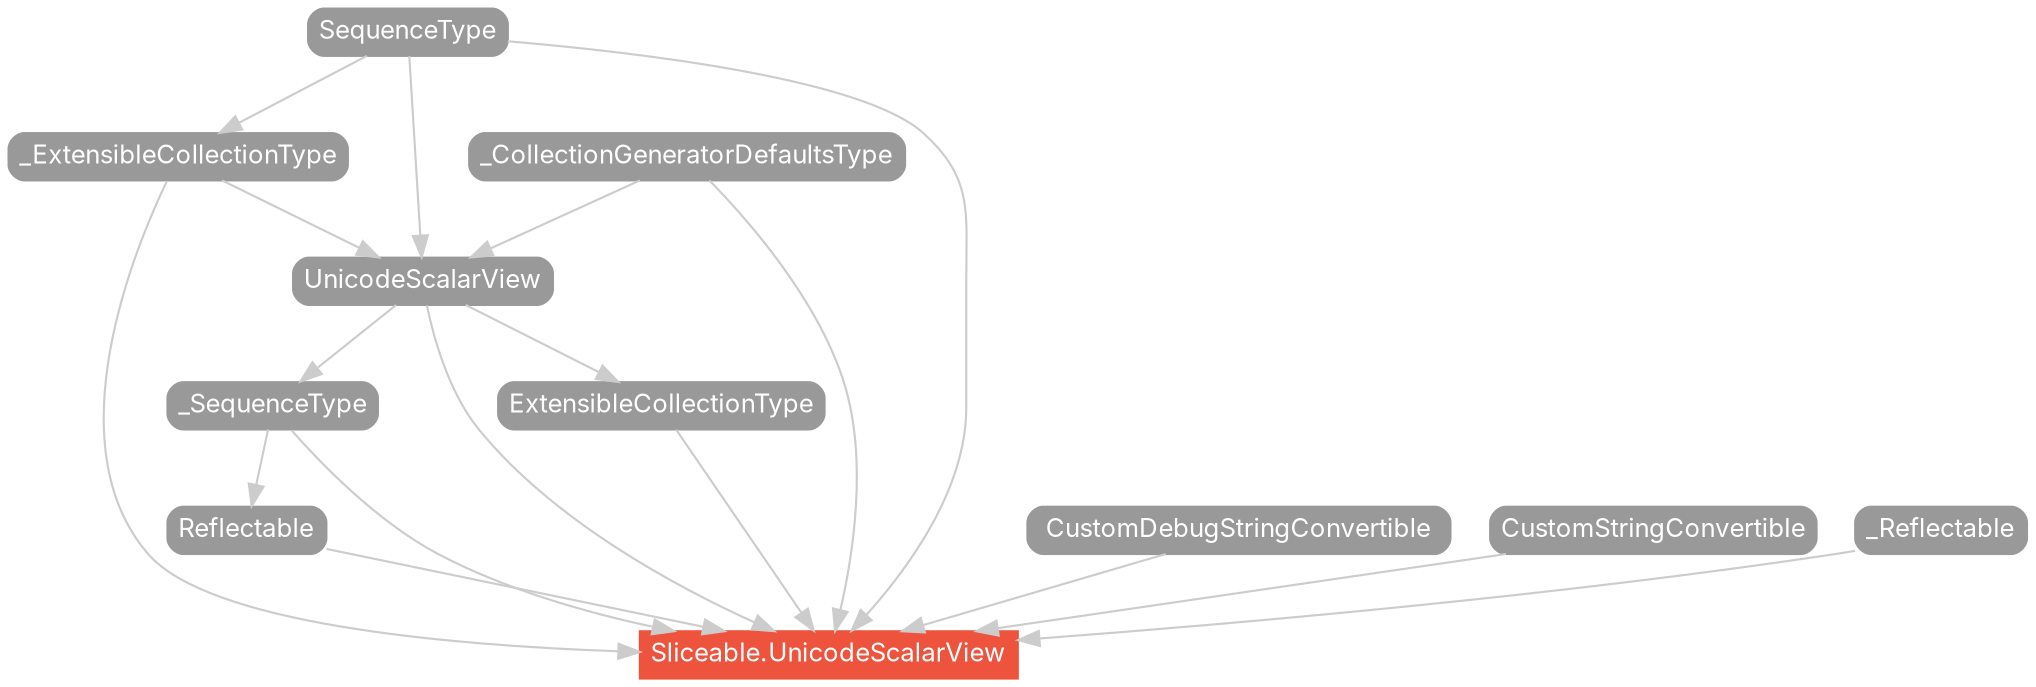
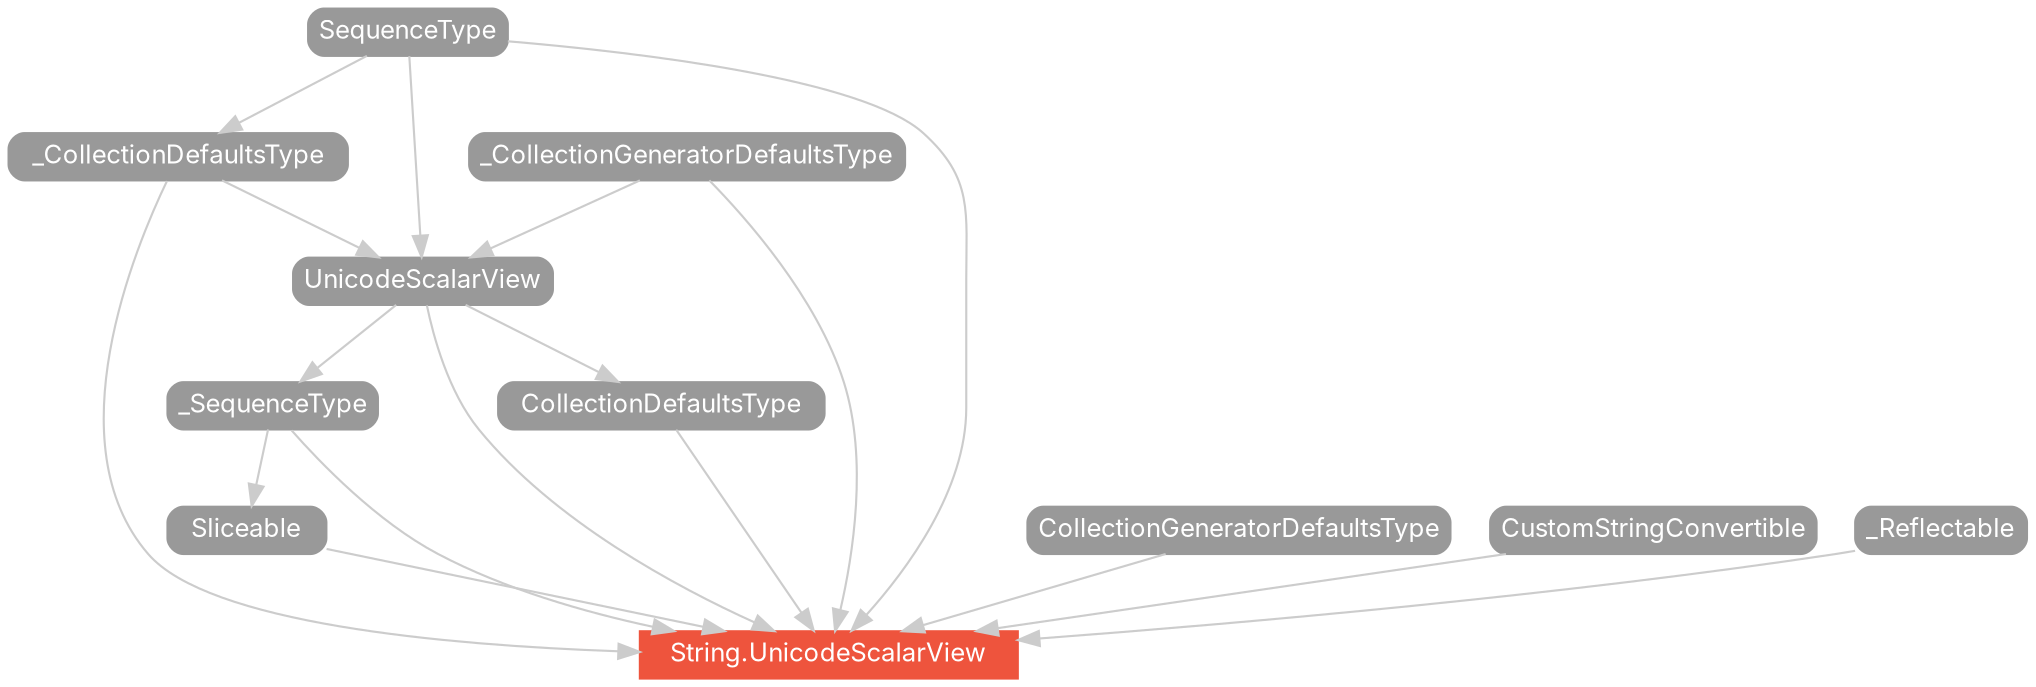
(178, 157) -> (178, 157)
(661, 406) -> (661, 406)
(247, 530) -> (247, 530)
(1239, 530) -> (1239, 530)
(829, 655) -> (829, 655)
